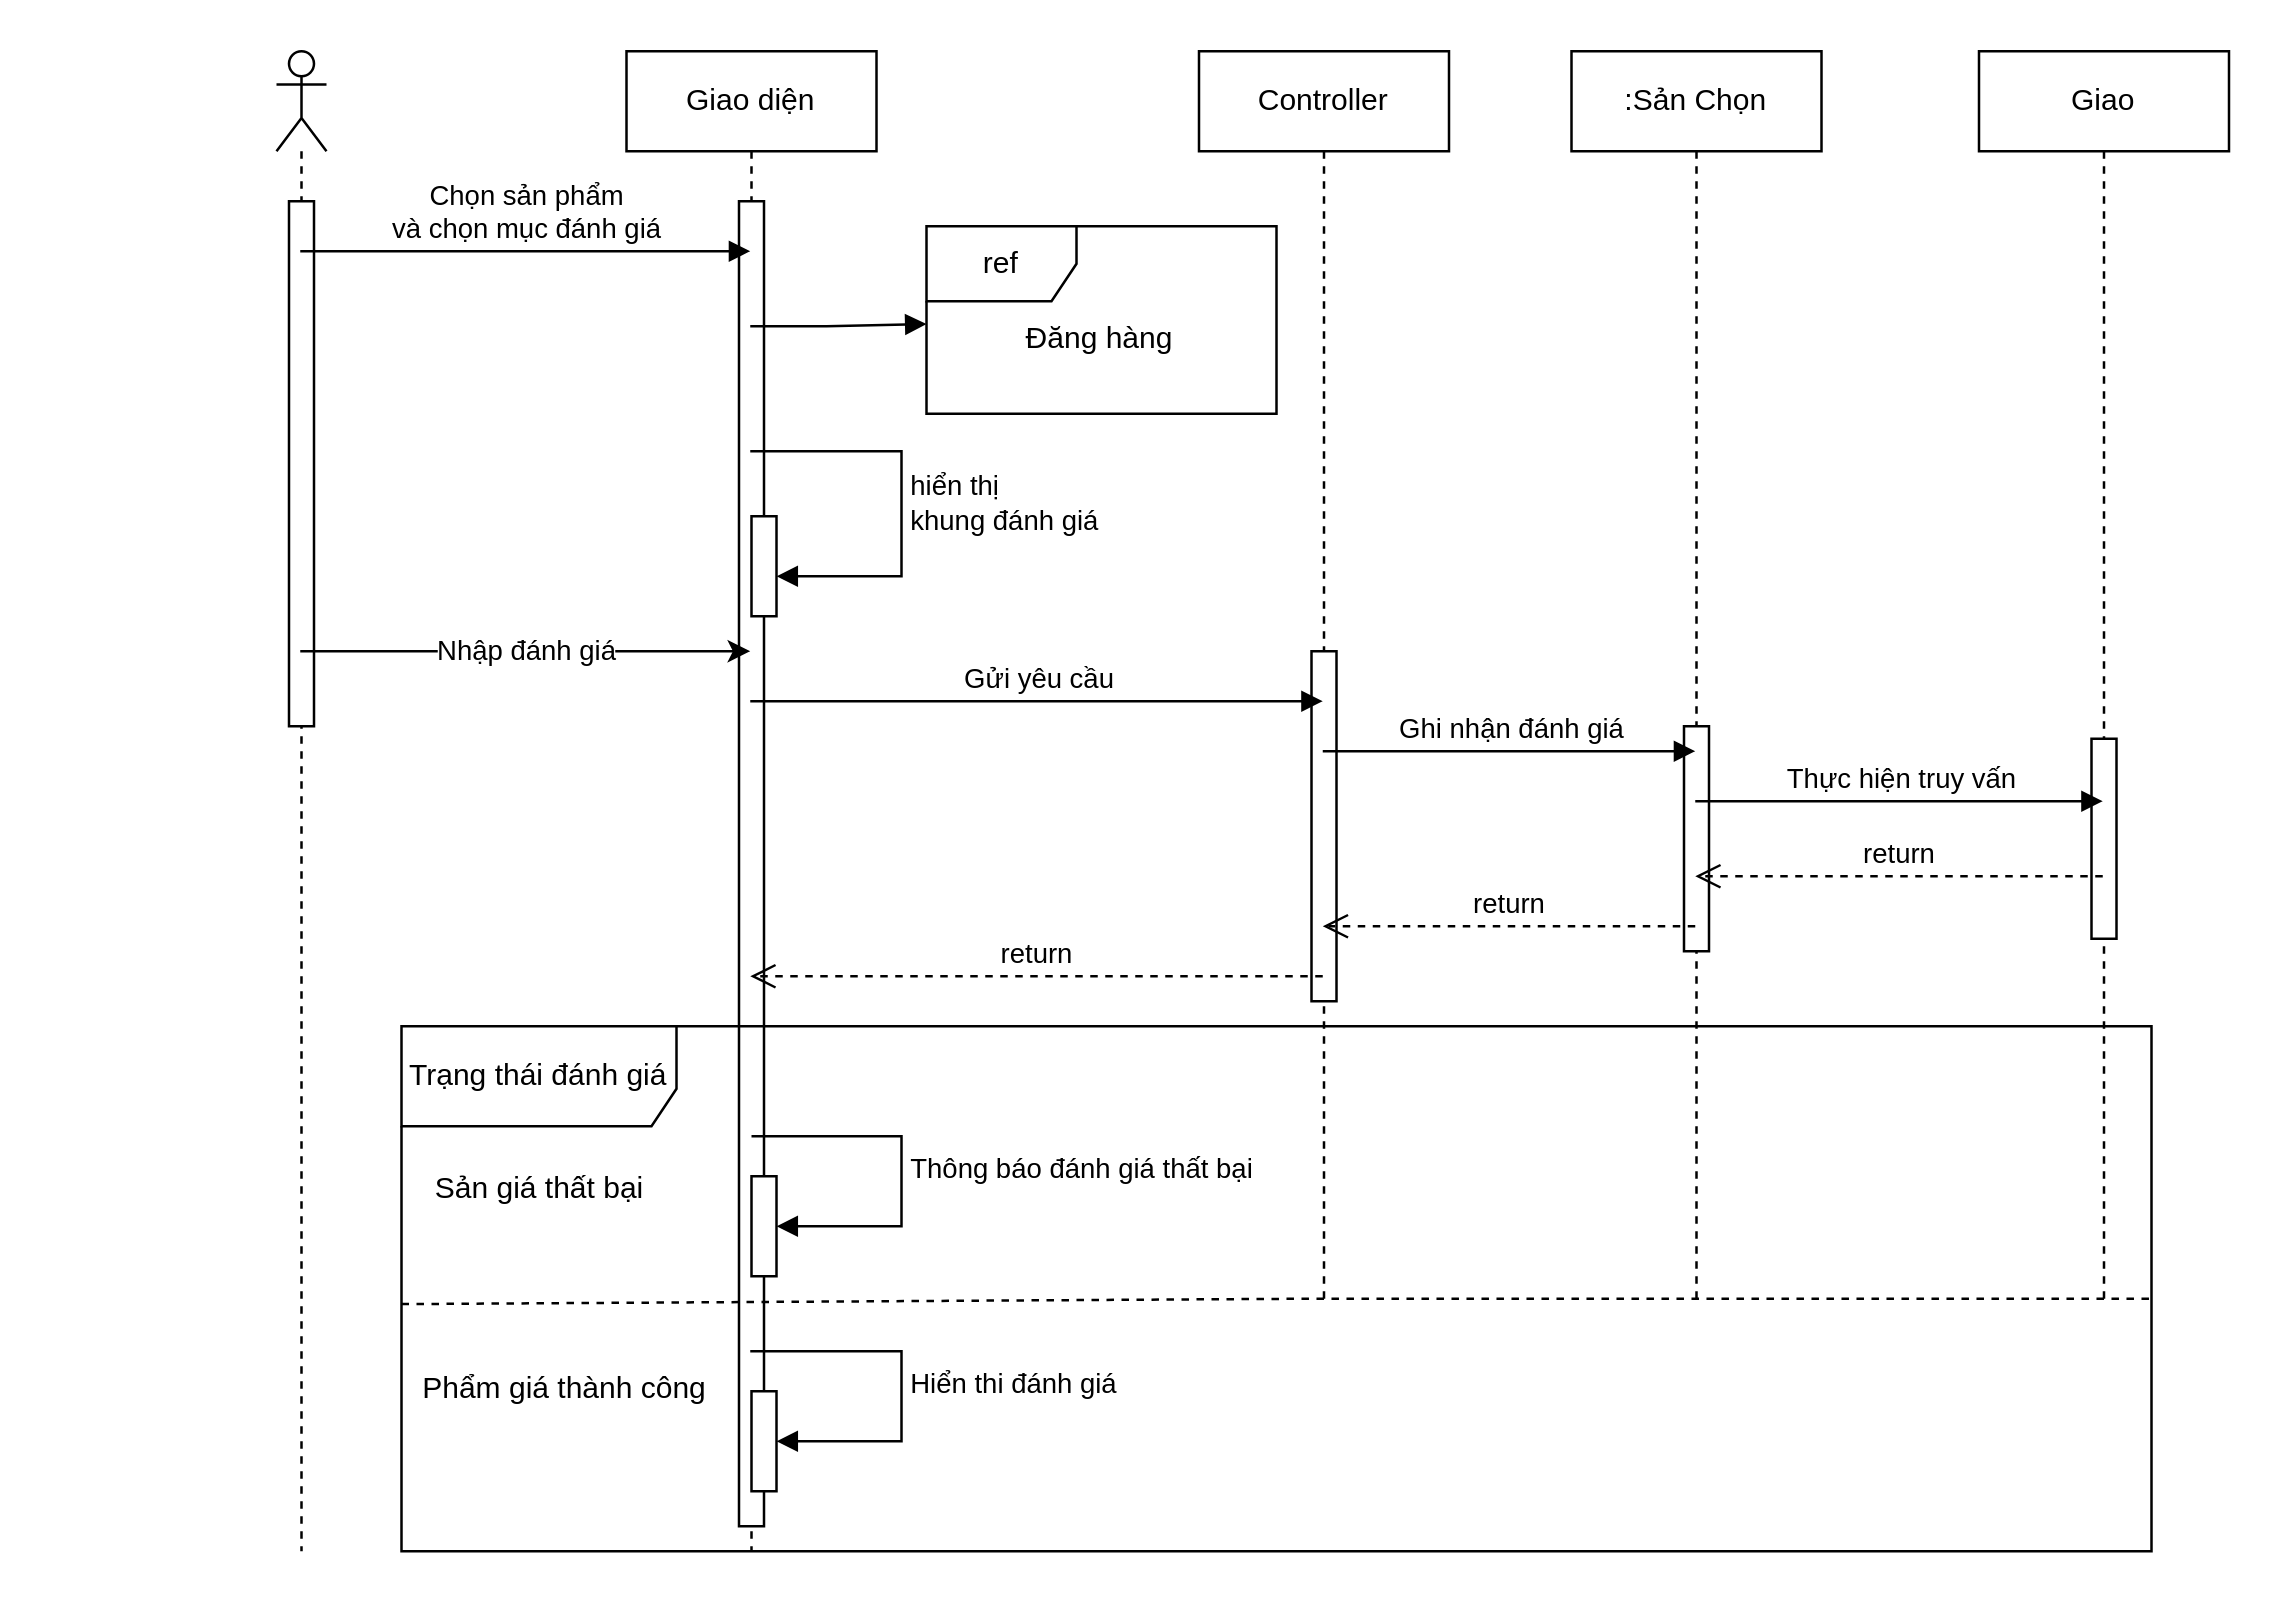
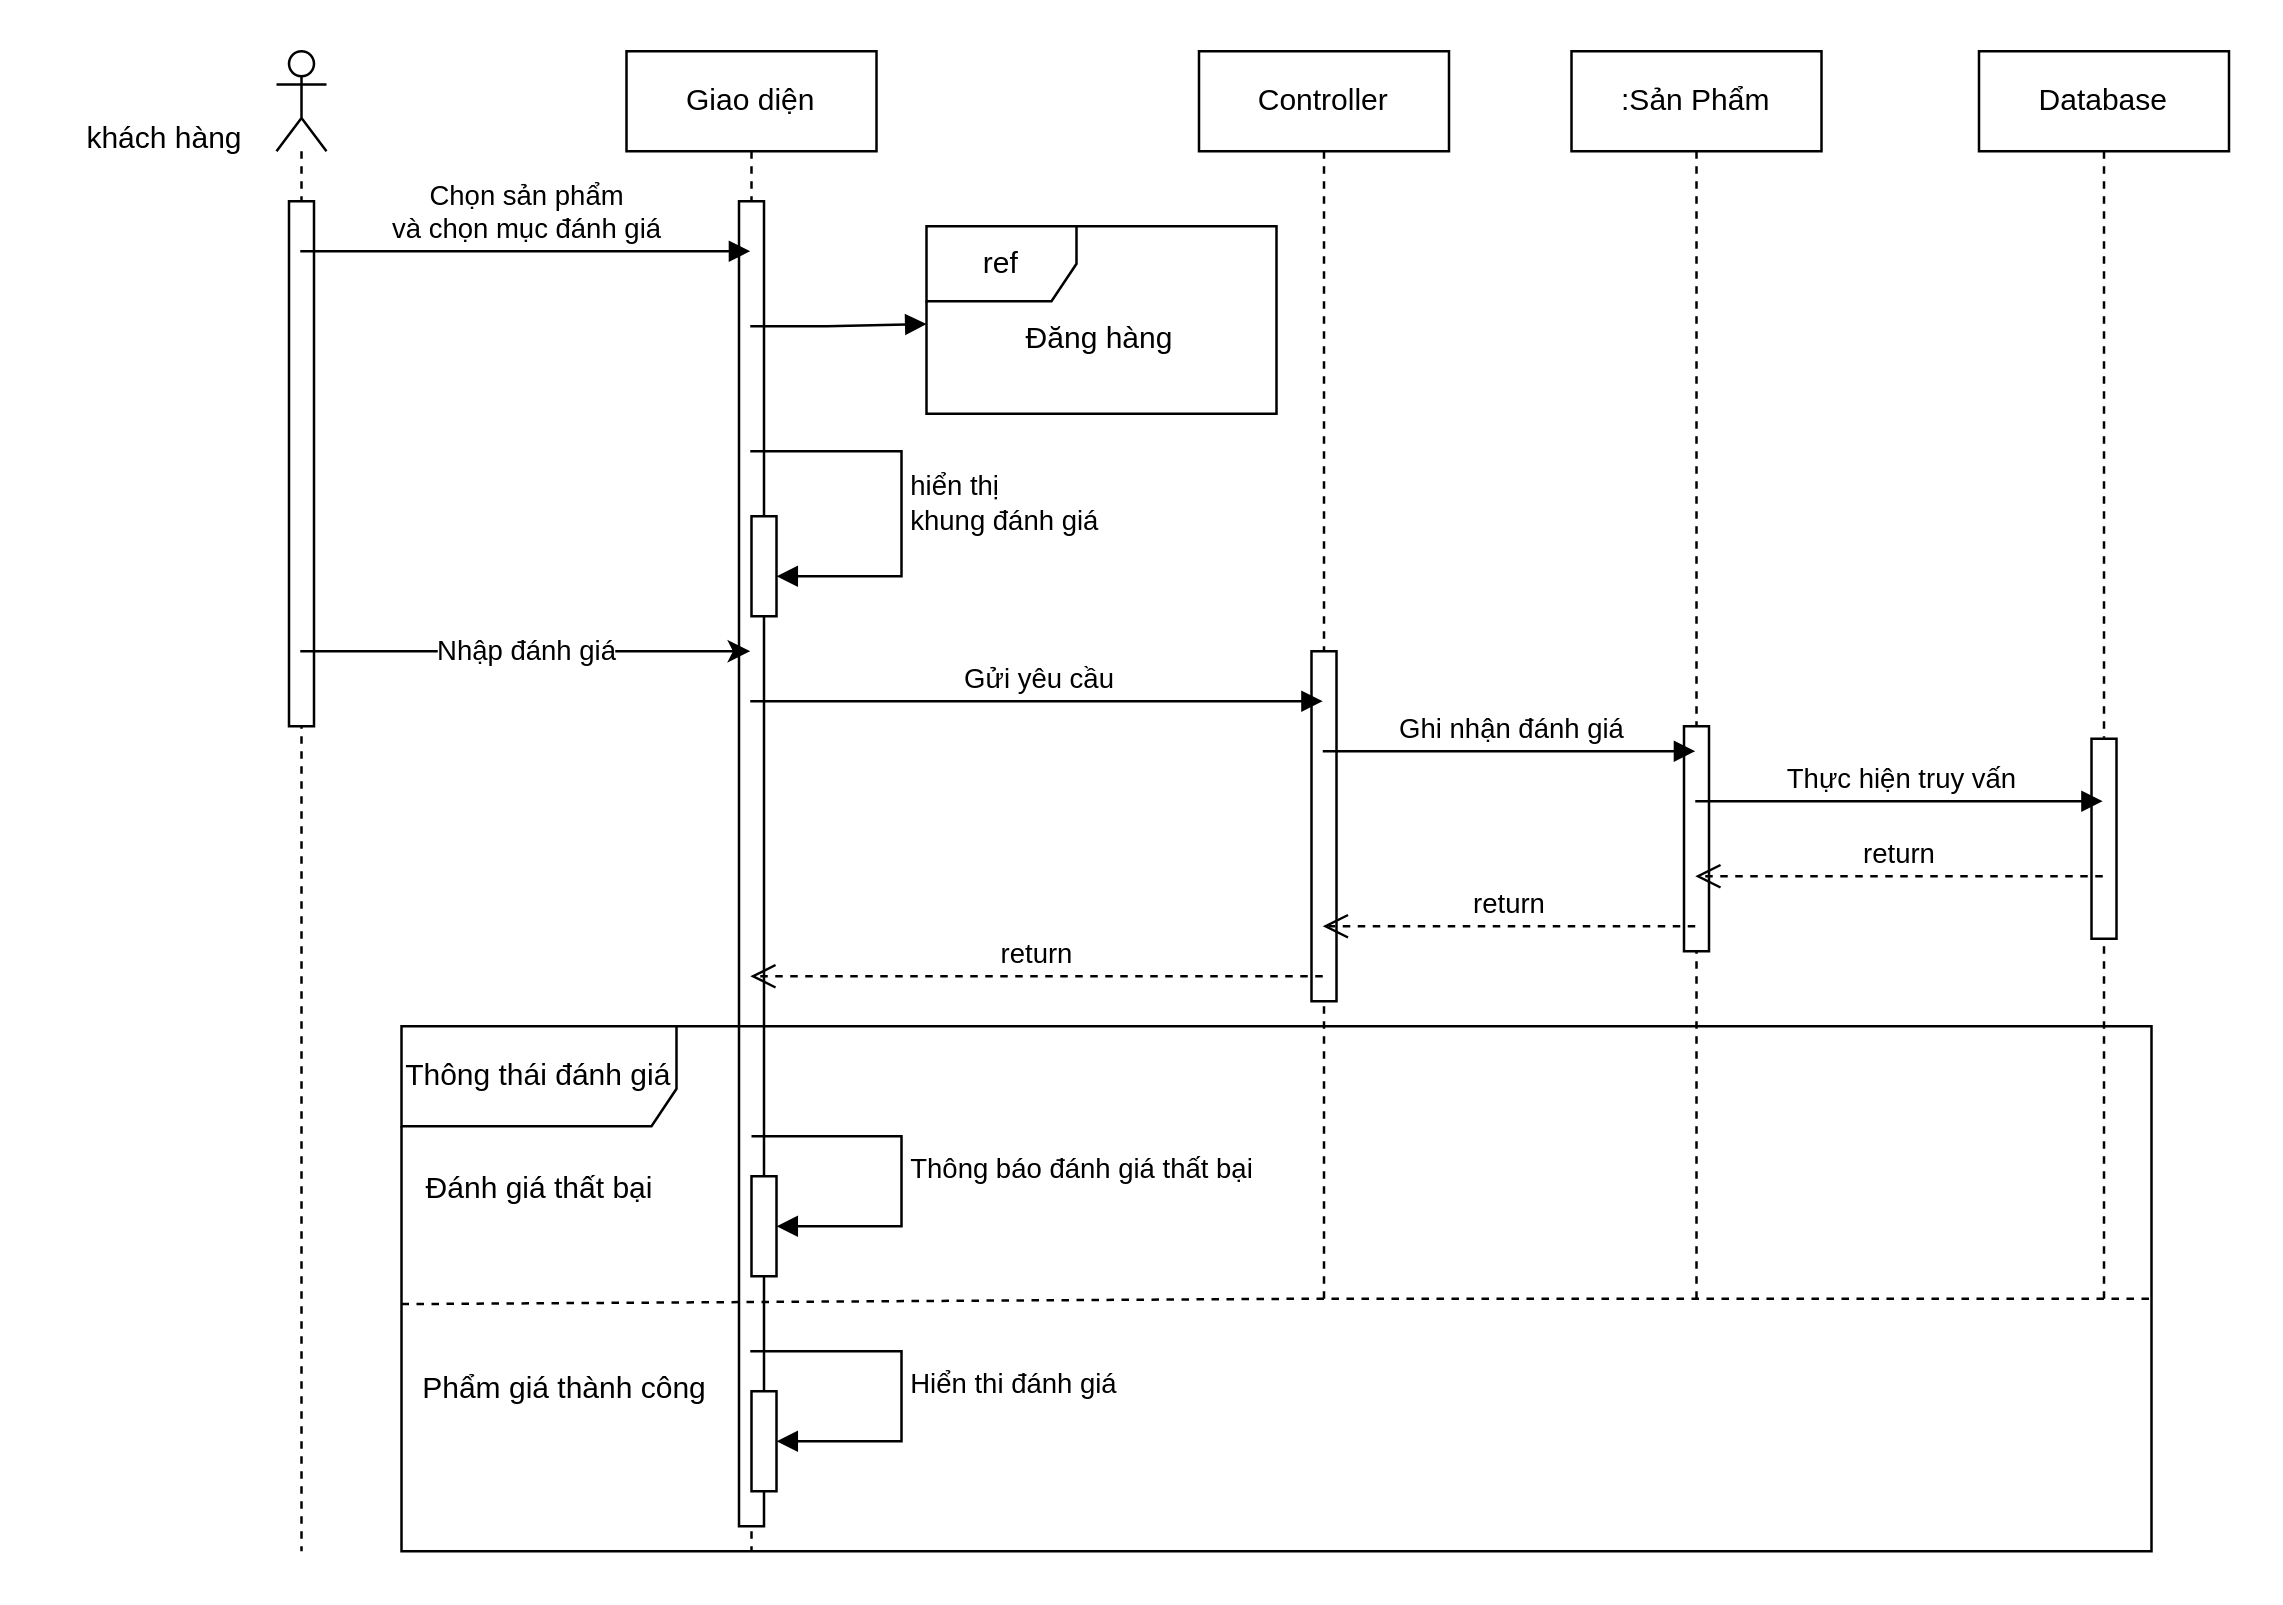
(1696, 101) -> (1696, 101)
(2104, 101) -> (2104, 101)
none -> (164, 139)
(539, 1076) -> (539, 1076)
(540, 1189) -> (540, 1189)
